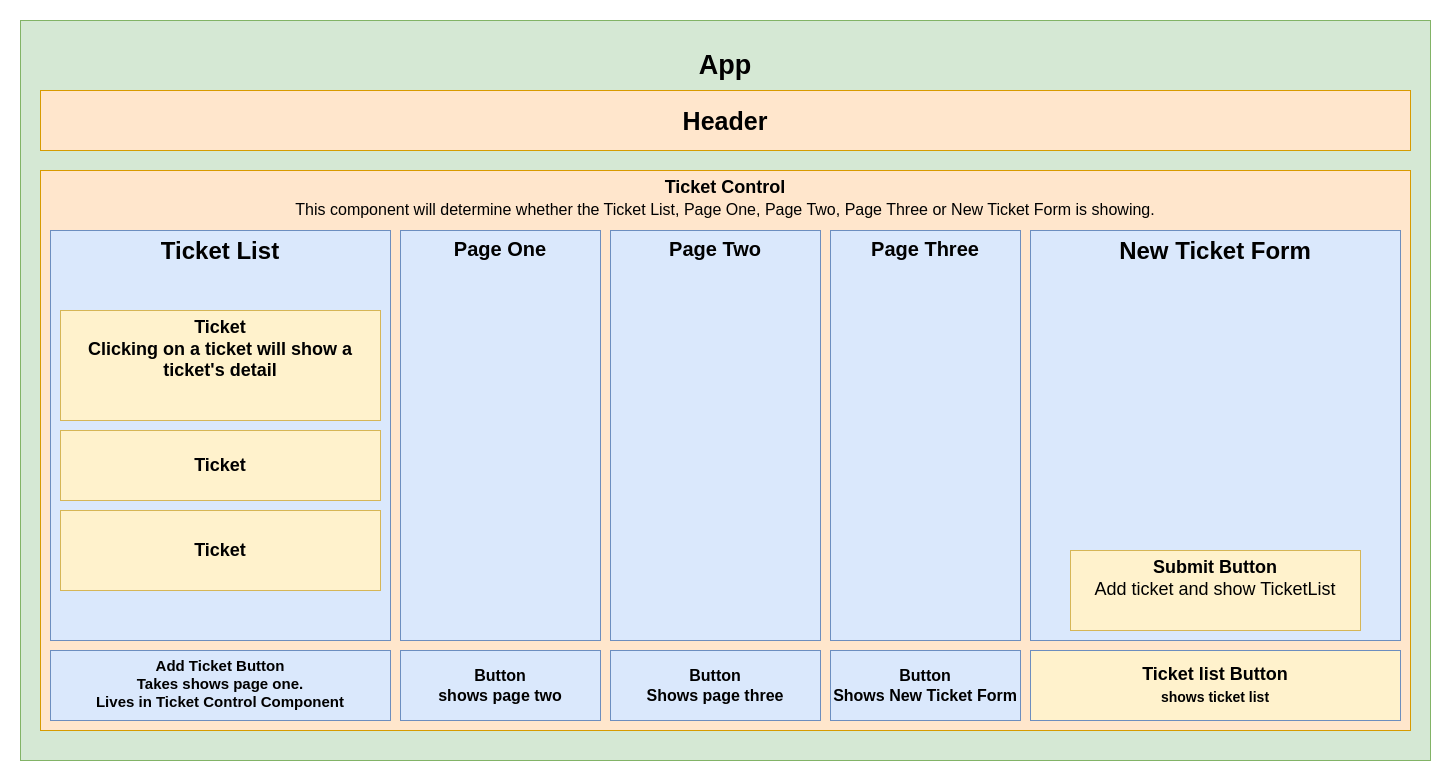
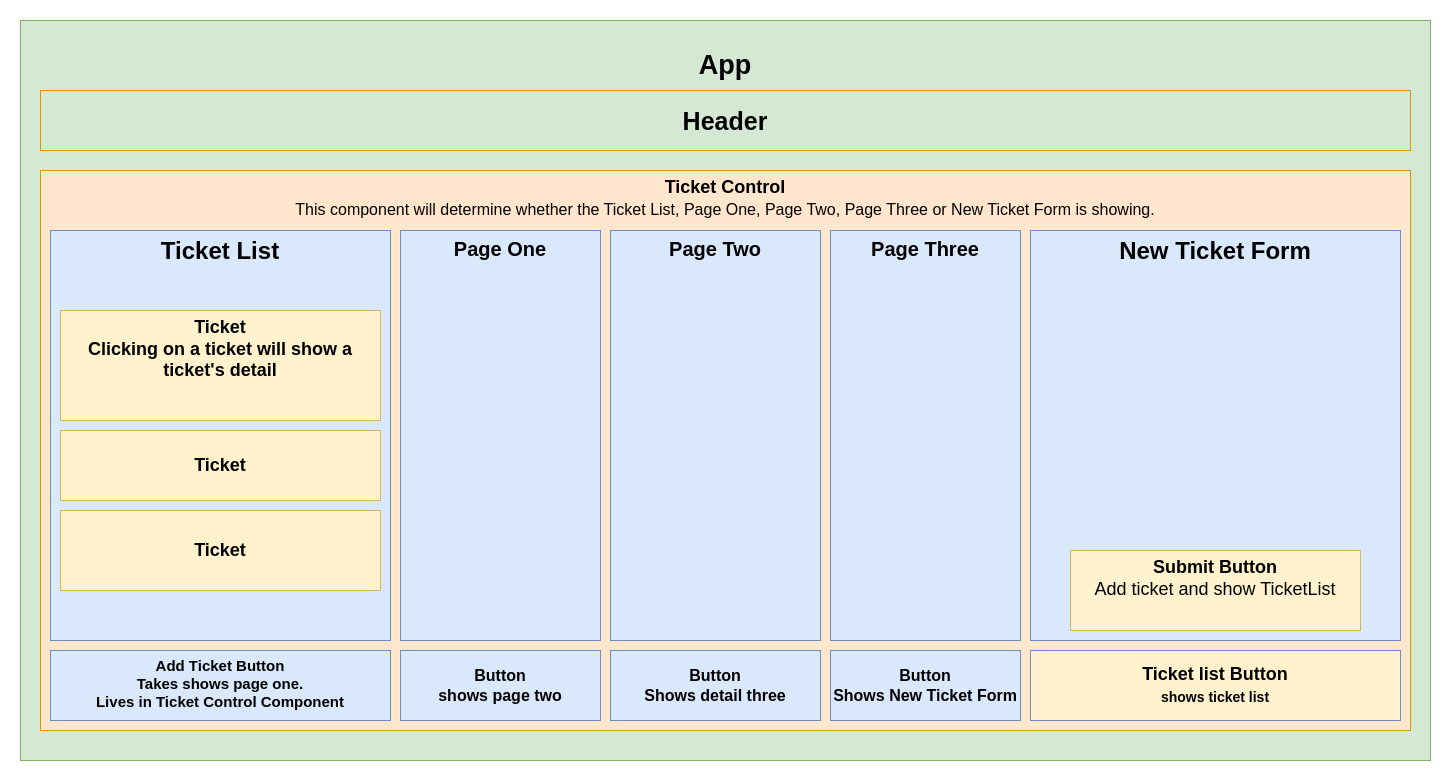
(726, 121) -> (726, 121)
(716, 686) -> (716, 686)
